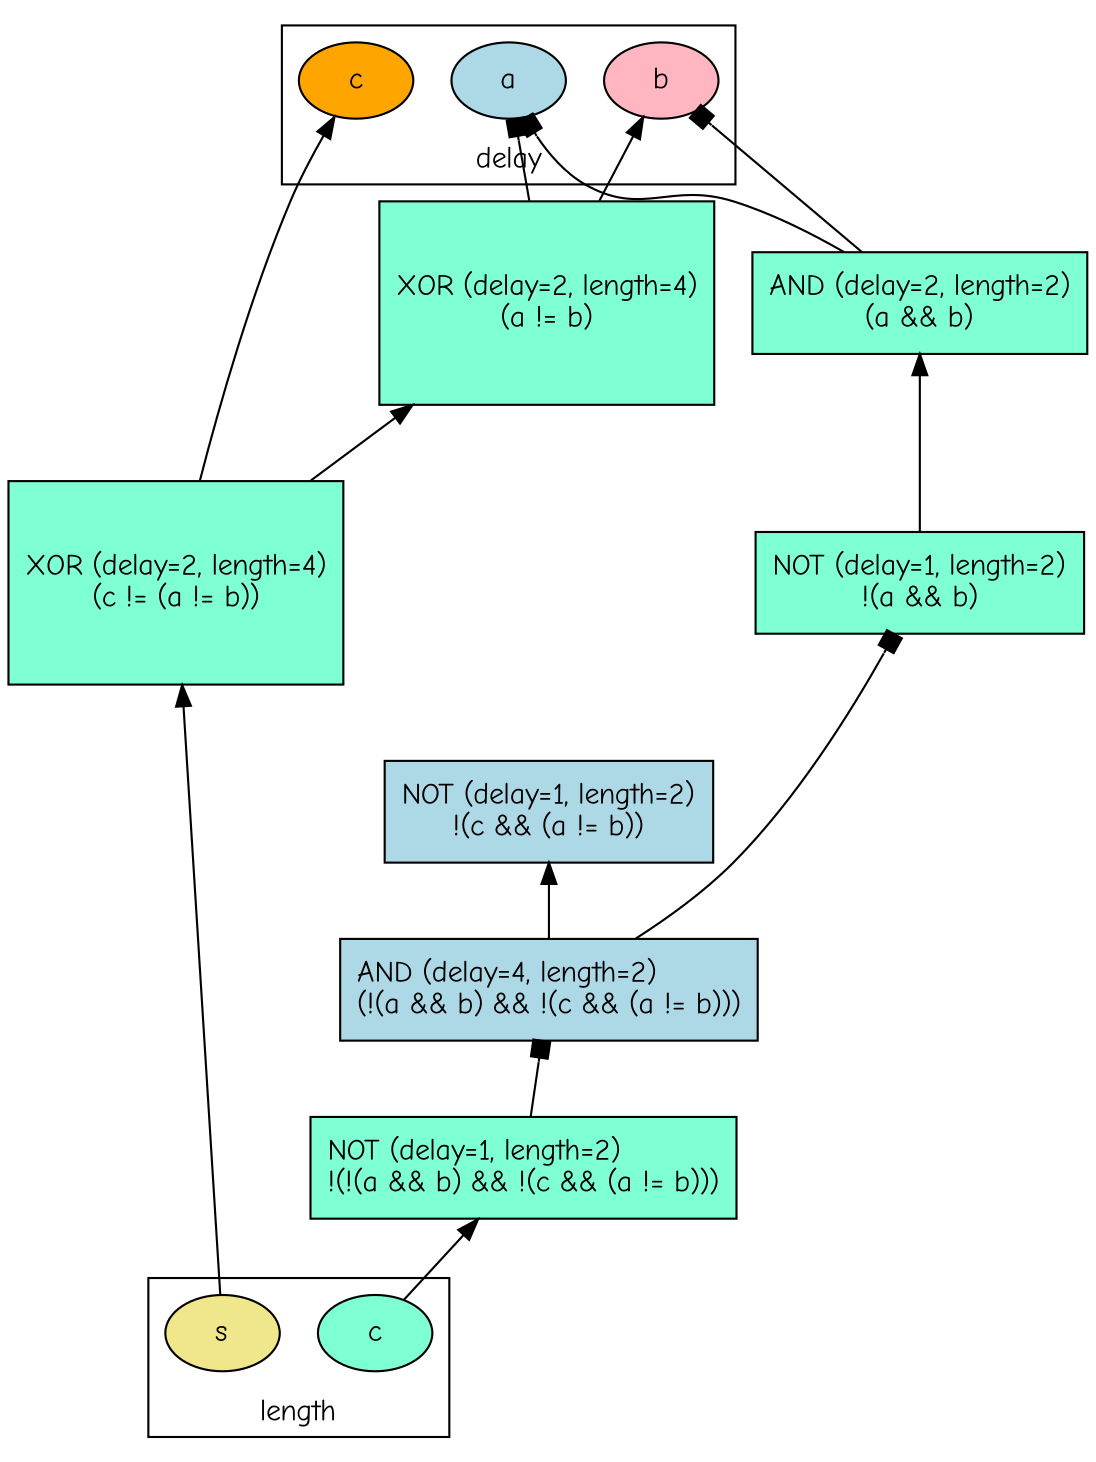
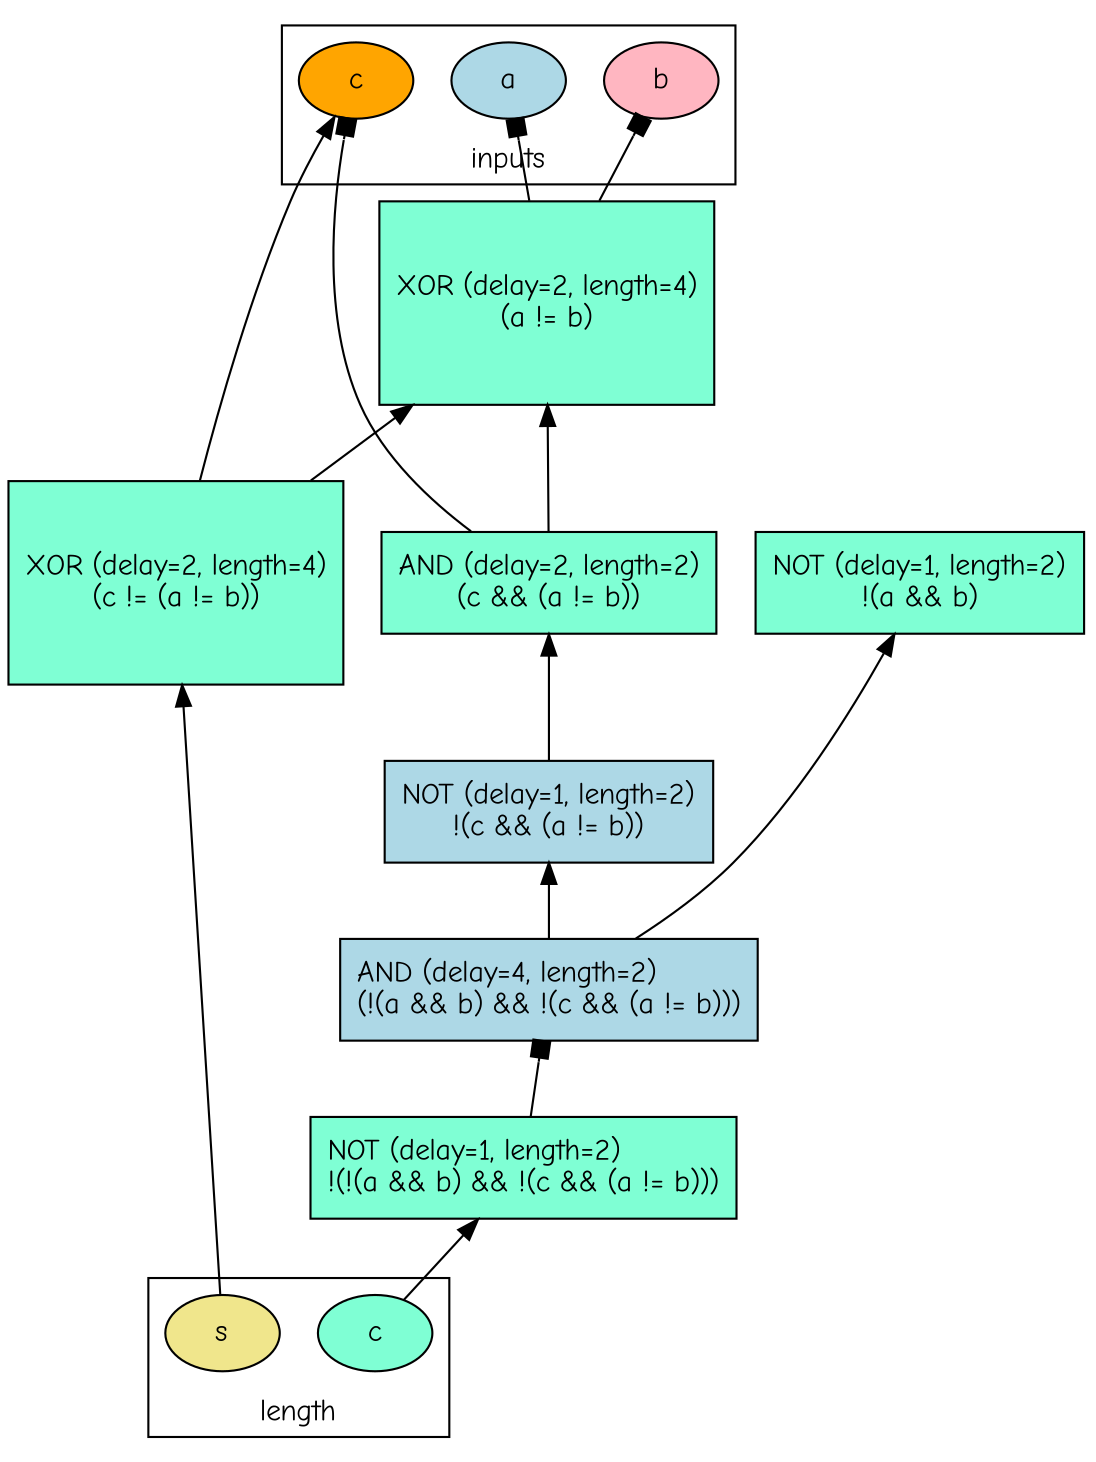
(509, 160) -> (509, 160)
(616, 168) -> (616, 168)
(920, 303) -> none
none -> (549, 583)
(778, 812) -> (778, 812)
